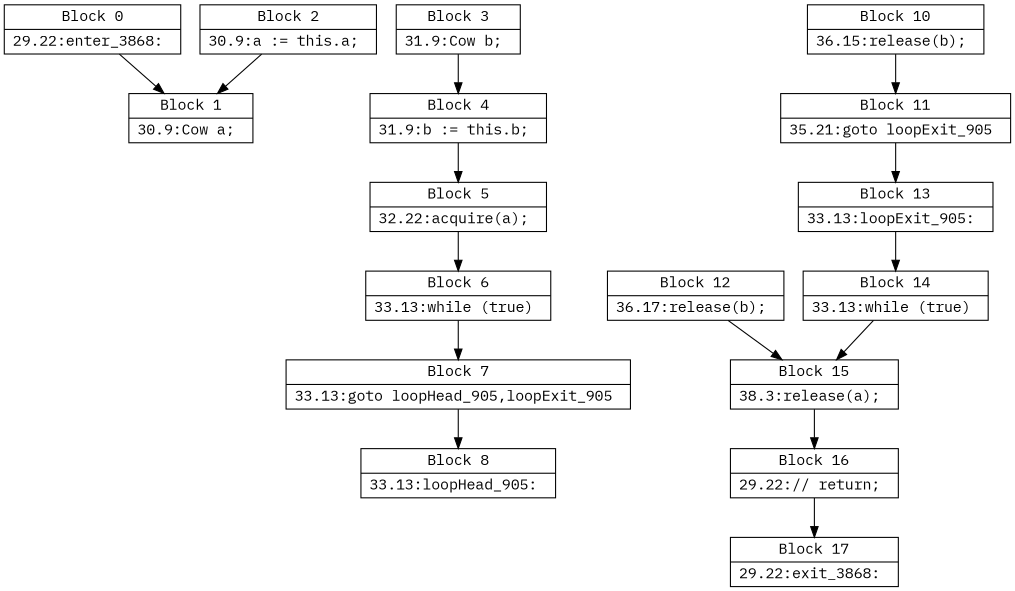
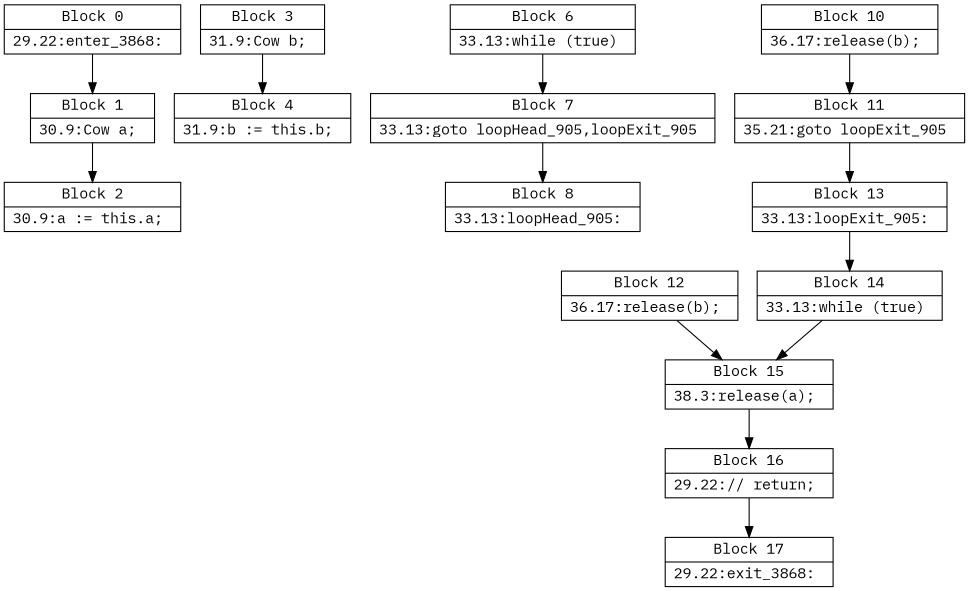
(896, 41) -> (850, 41)
(244, 70) -> (93, 157)
(458, 207) -> none
